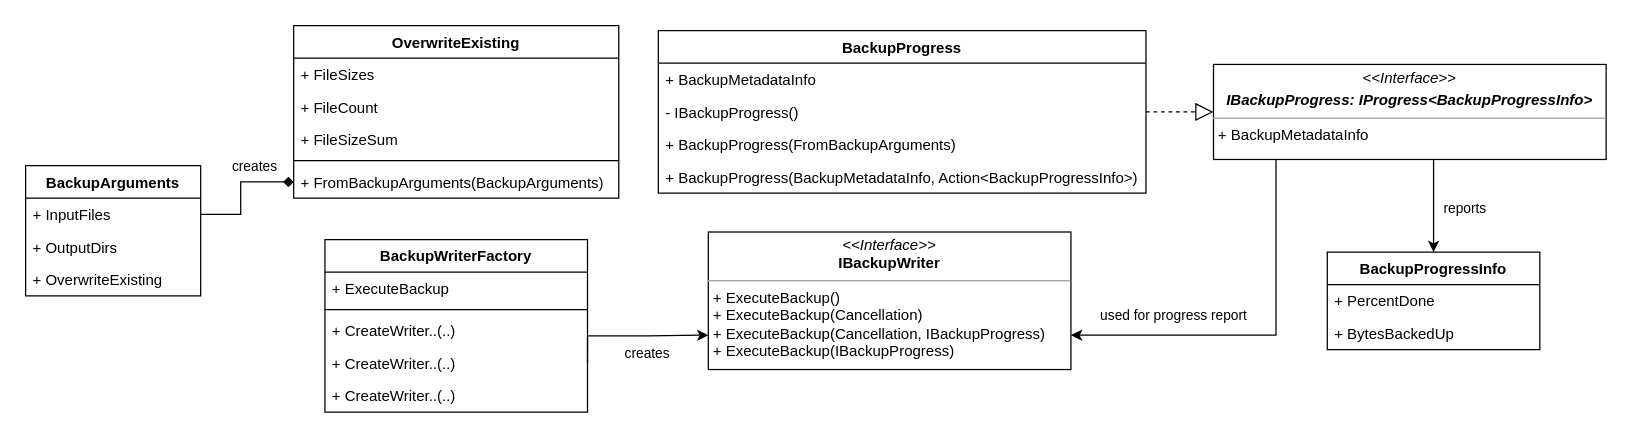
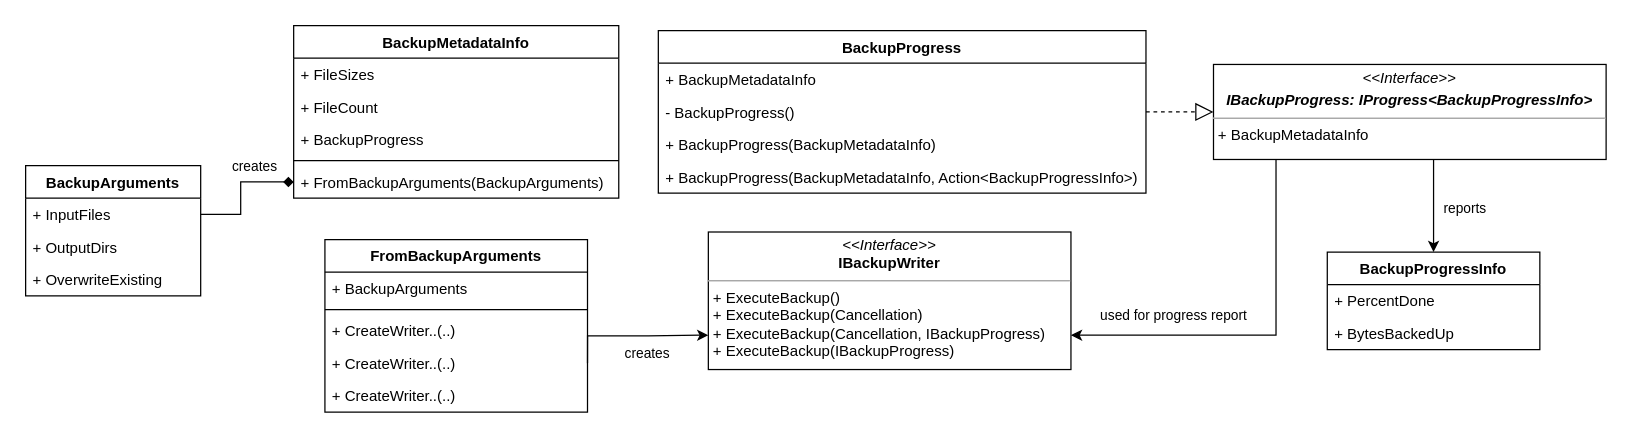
(455, 43) -> (455, 43)
(743, 113) -> (739, 113)
(347, 140) -> (366, 140)
(818, 145) -> (814, 145)
(455, 256) -> (455, 256)
(393, 289) -> (401, 289)
